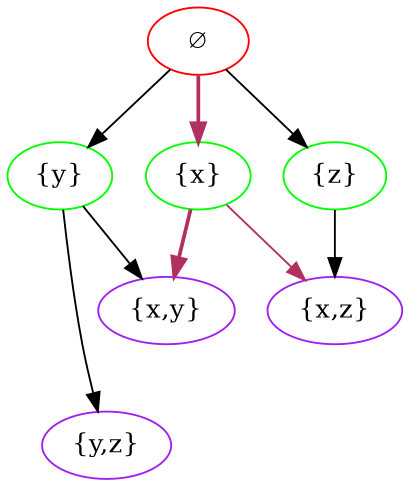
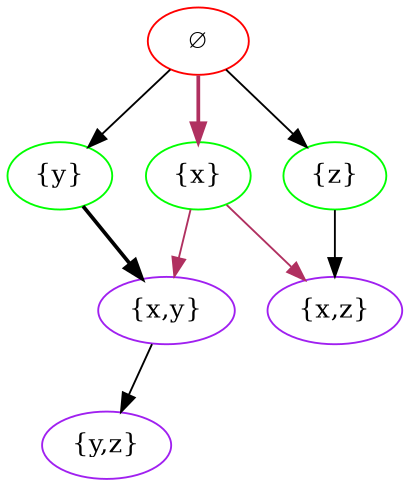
(185, 234) -> (185, 234)
(107, 235) -> (107, 235)
(75, 302) -> (140, 369)
